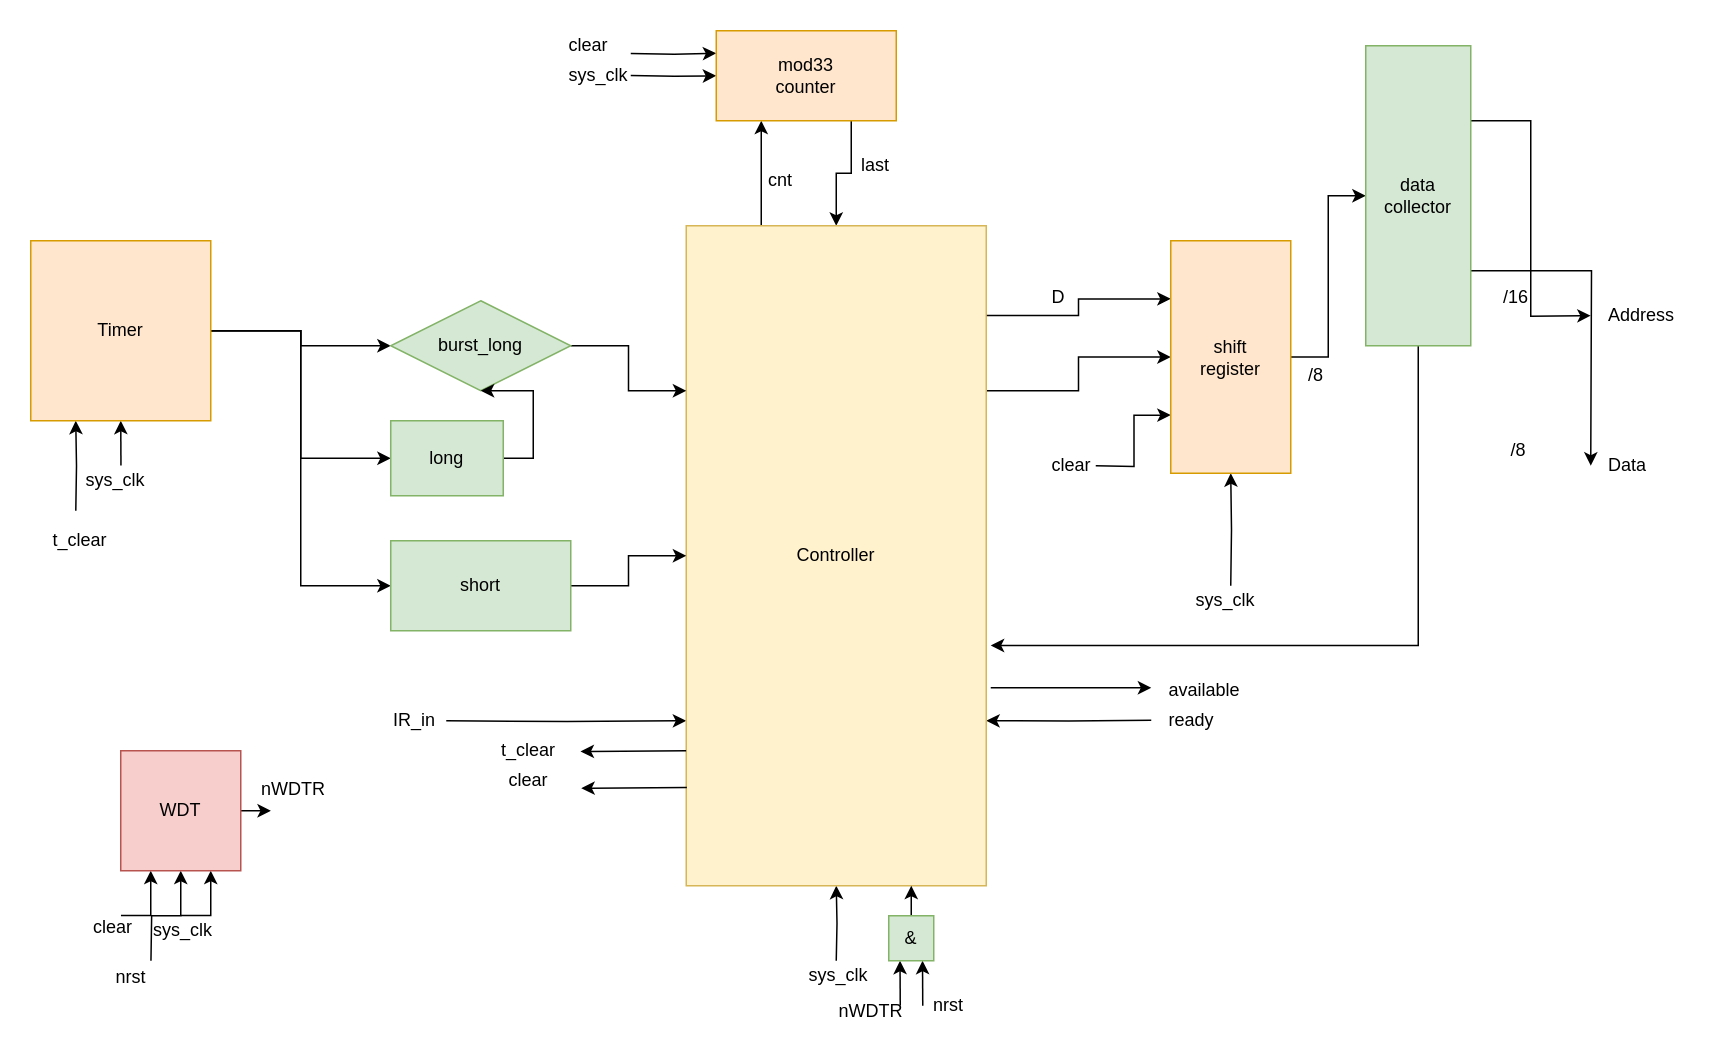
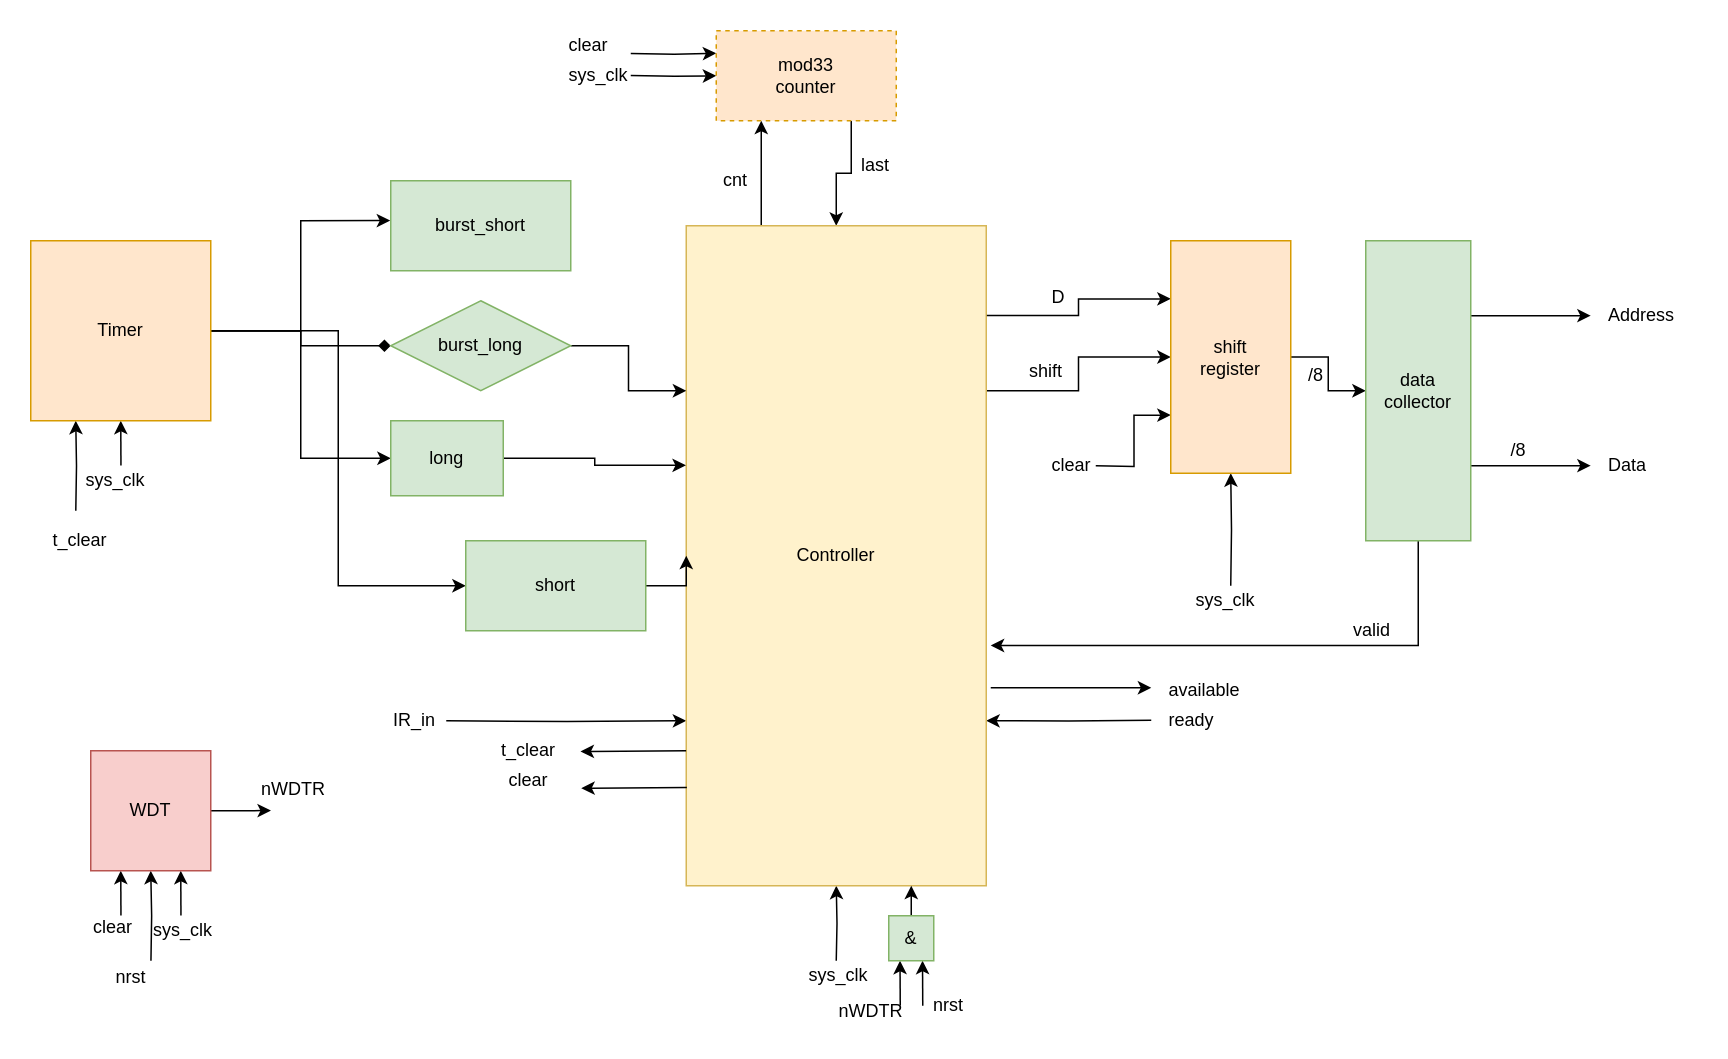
(806, 76) -> (806, 76)
(788, 181) -> (743, 181)
(1418, 196) -> (1418, 391)
none -> (481, 226)
none -> (301, 235)
(1523, 298) -> none
(379, 346) -> (378, 346)
none -> (1056, 371)
(533, 405) -> (600, 465)
(481, 586) -> (556, 586)
none -> (1381, 631)
(181, 811) -> (151, 811)
